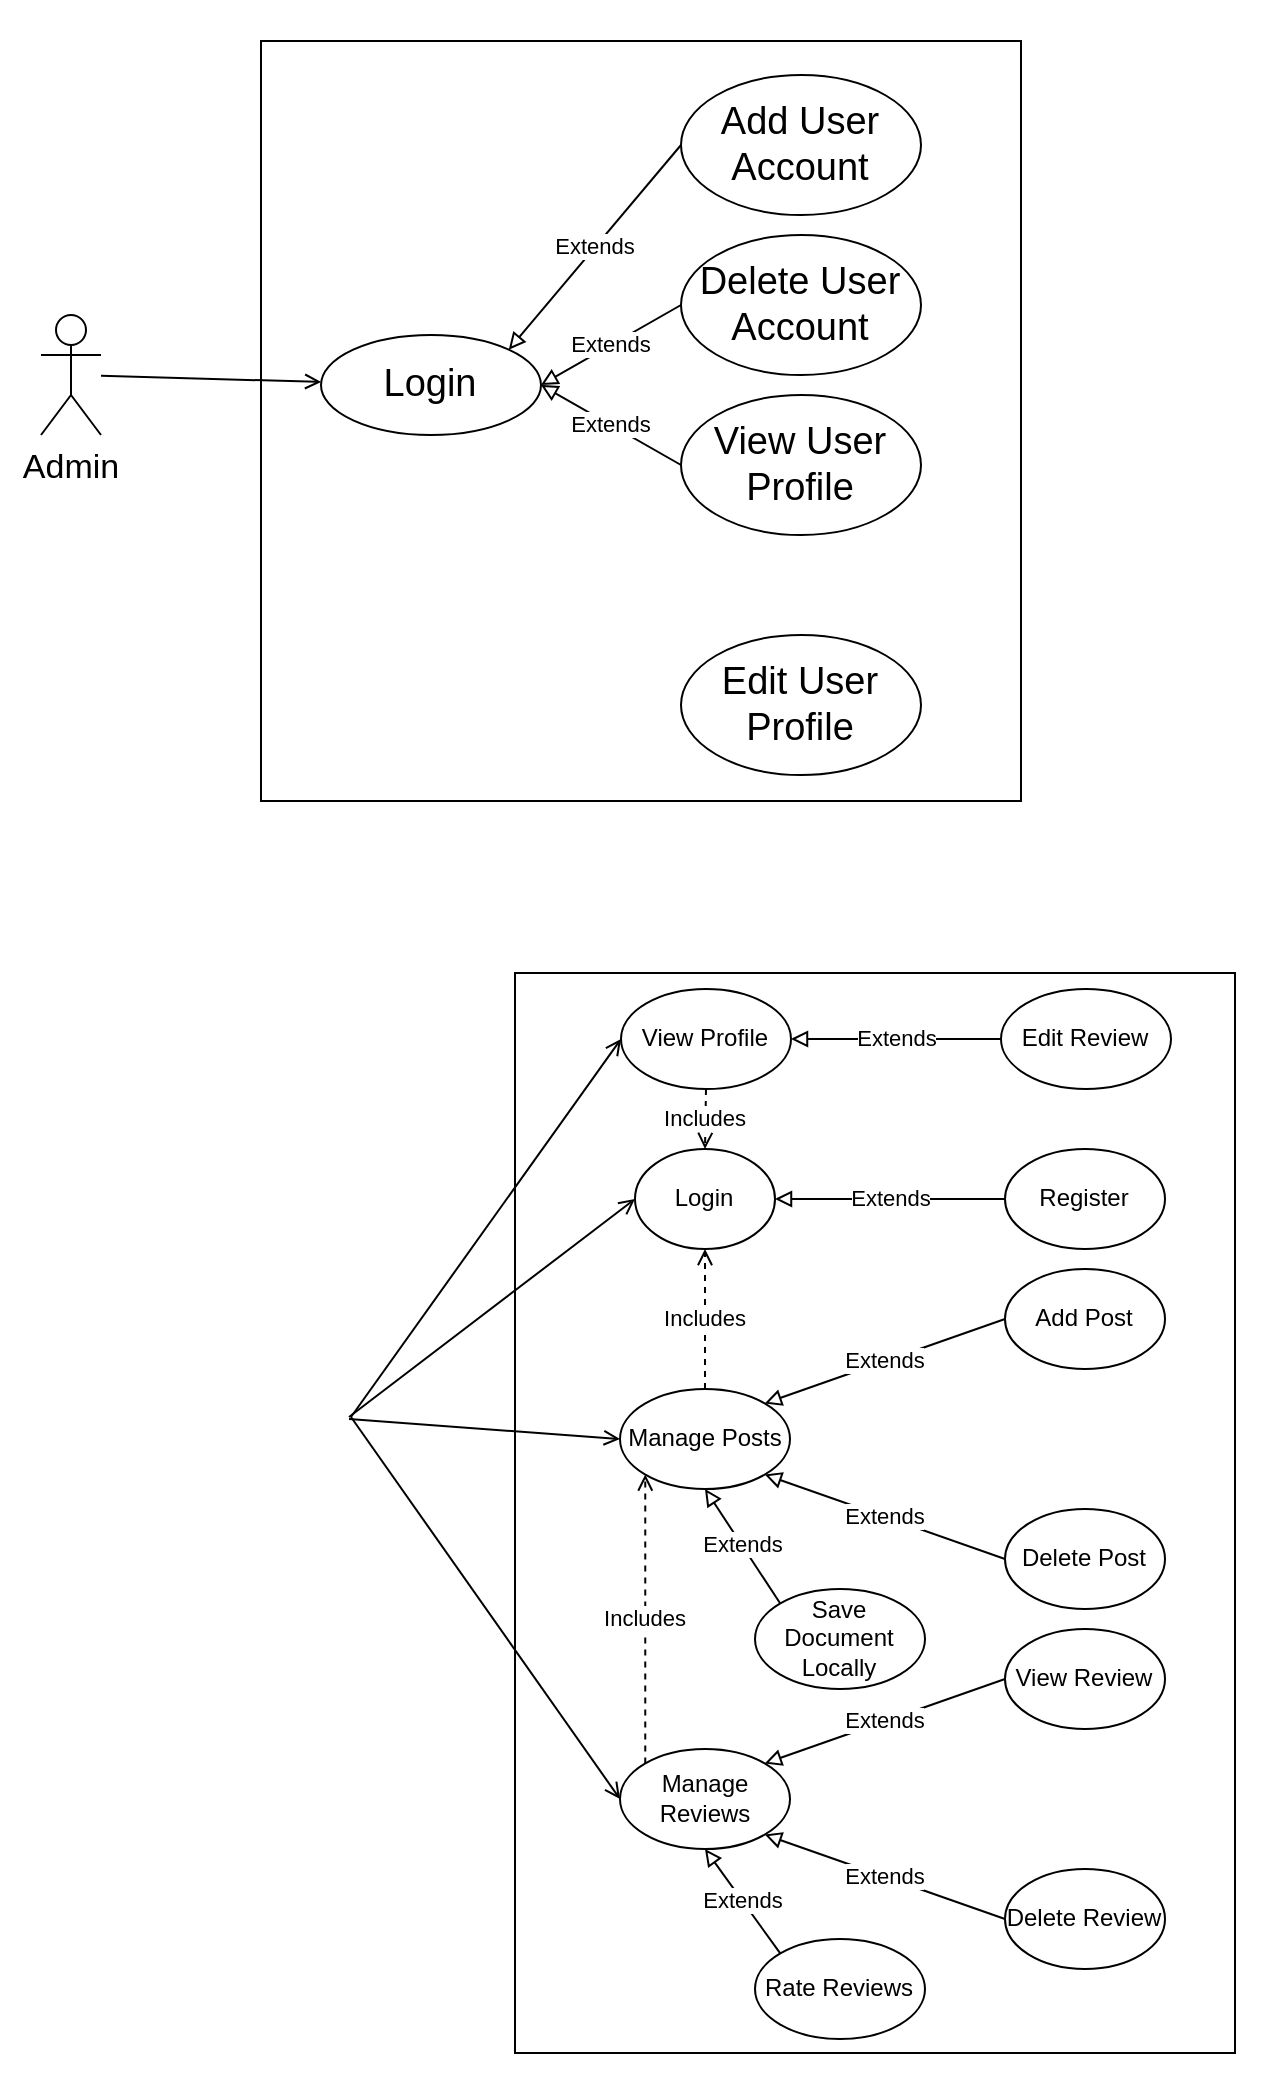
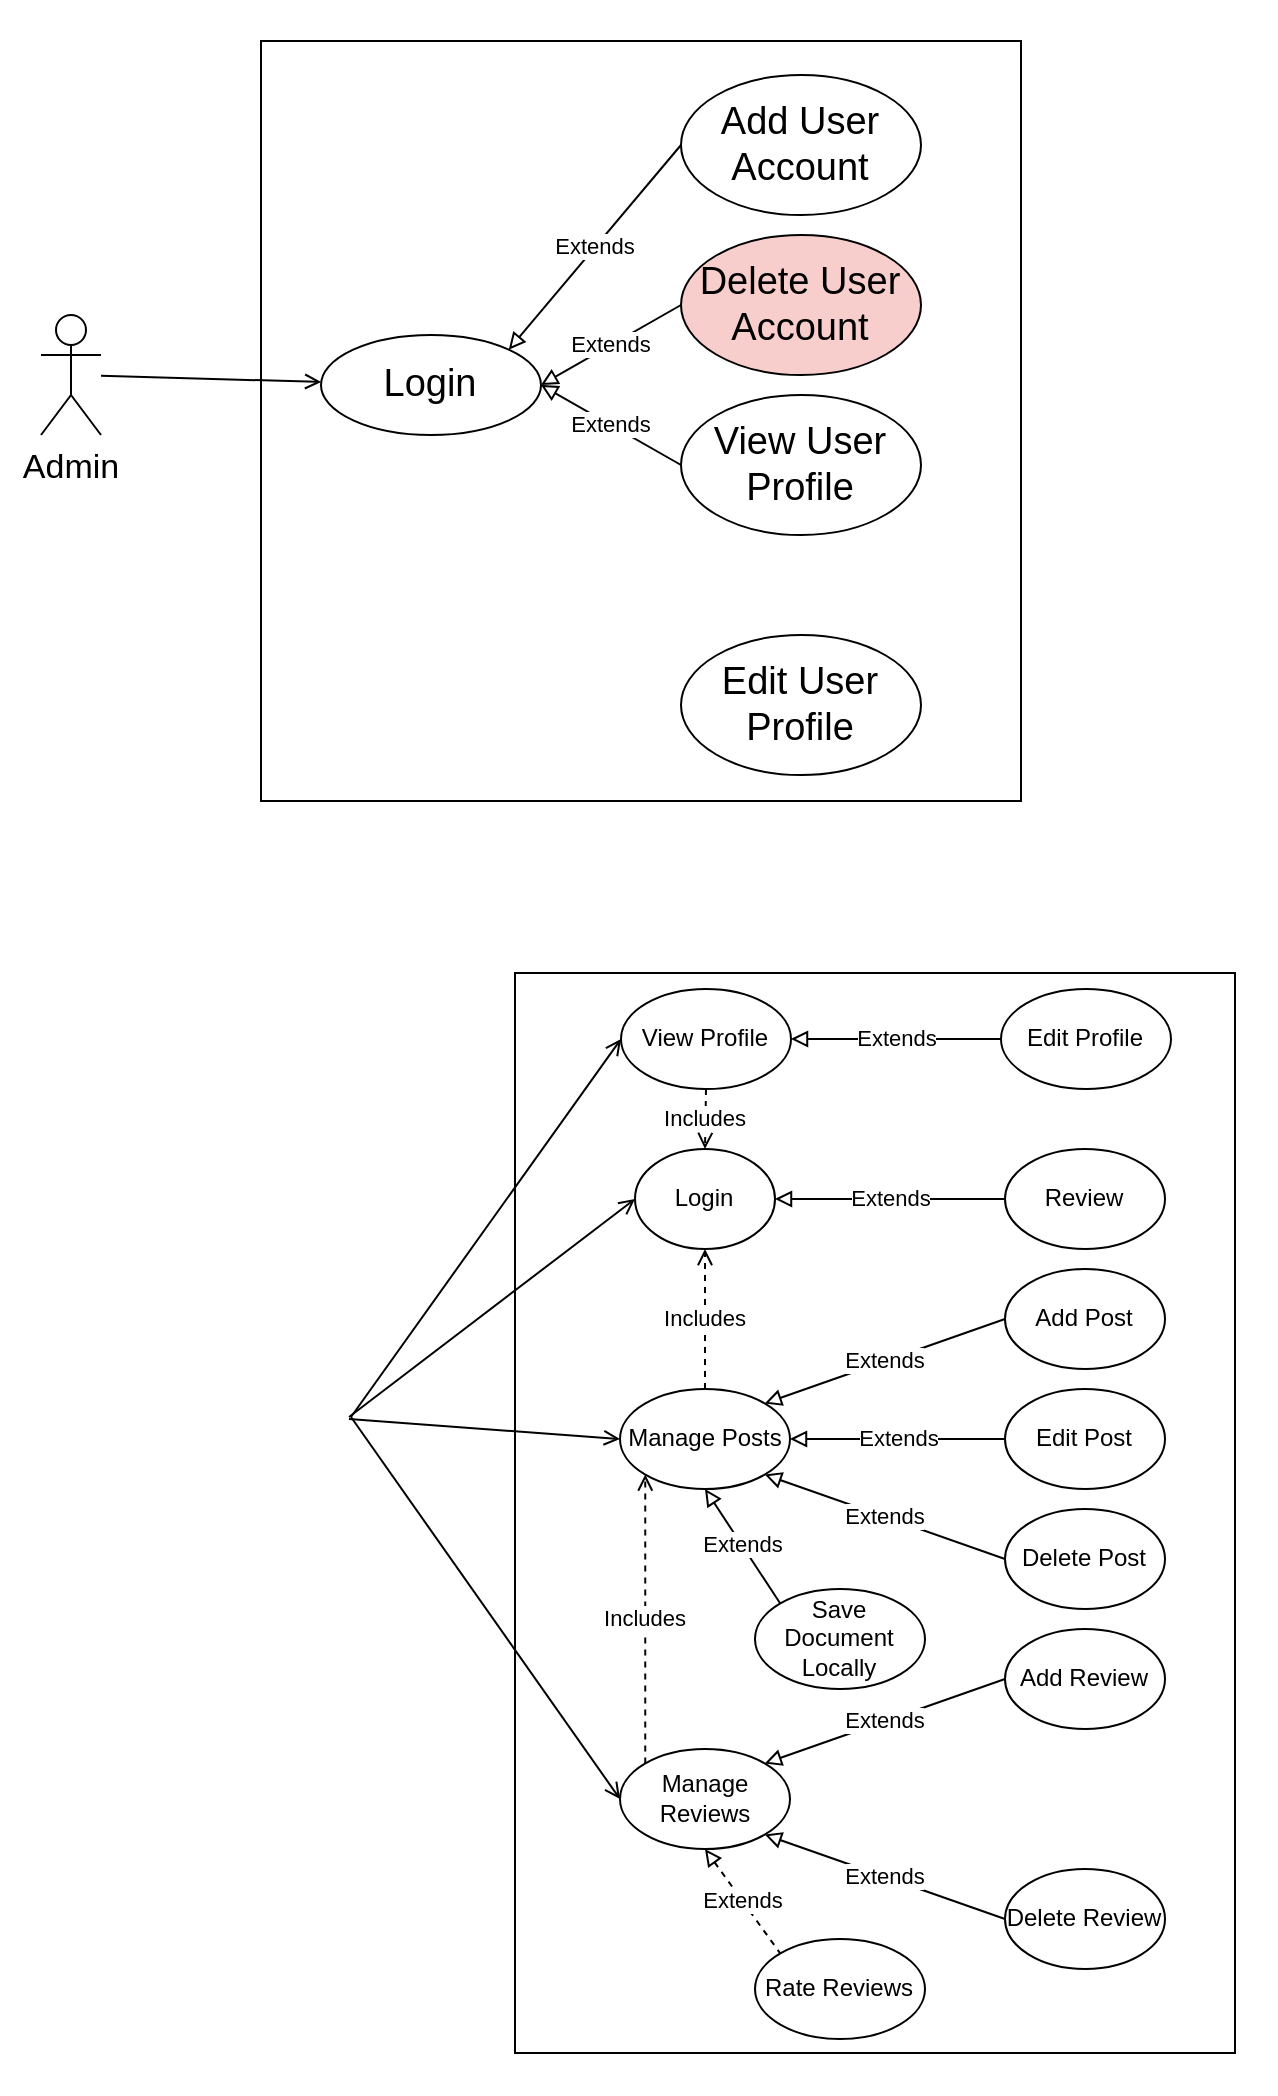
(801, 305) -> (801, 305)
(1086, 1039) -> (1086, 1039)
(1085, 1199) -> (1085, 1199)
none -> (906, 1439)
none -> (1085, 1439)
(1085, 1679) -> (1085, 1679)
(764, 1931) -> (764, 1931)
